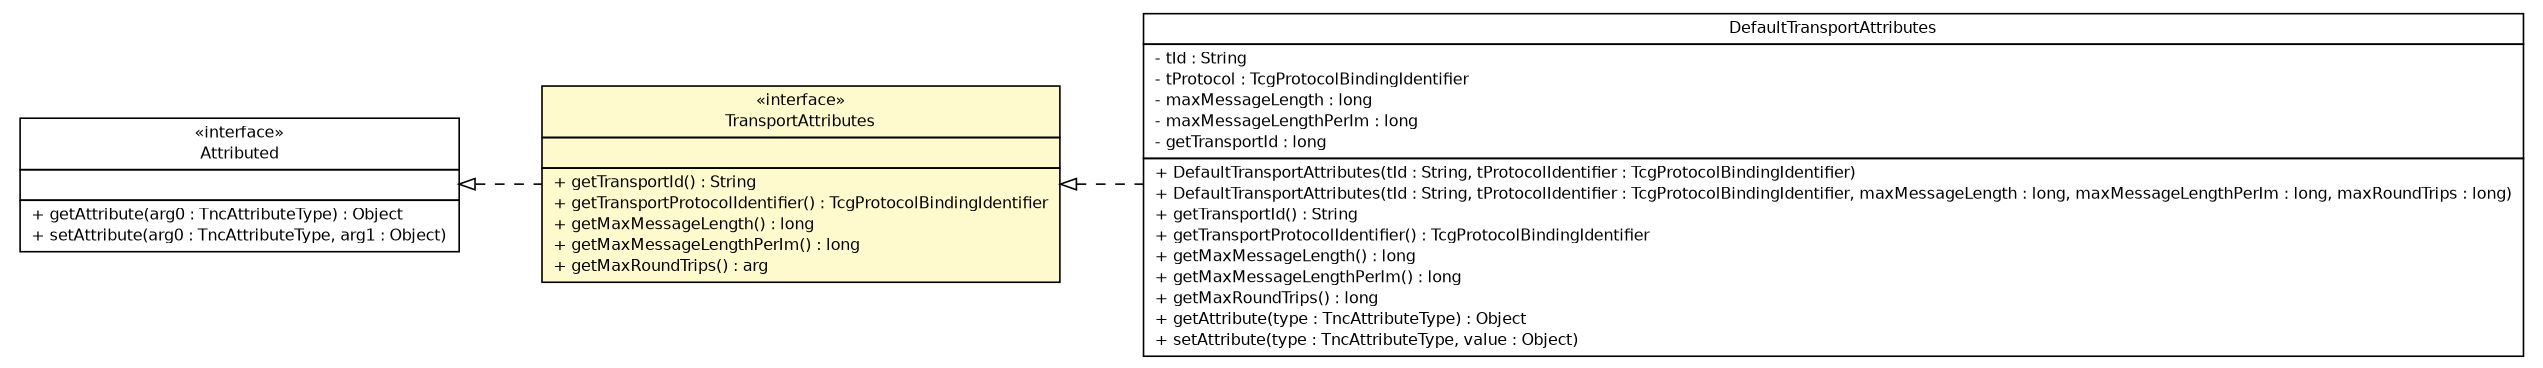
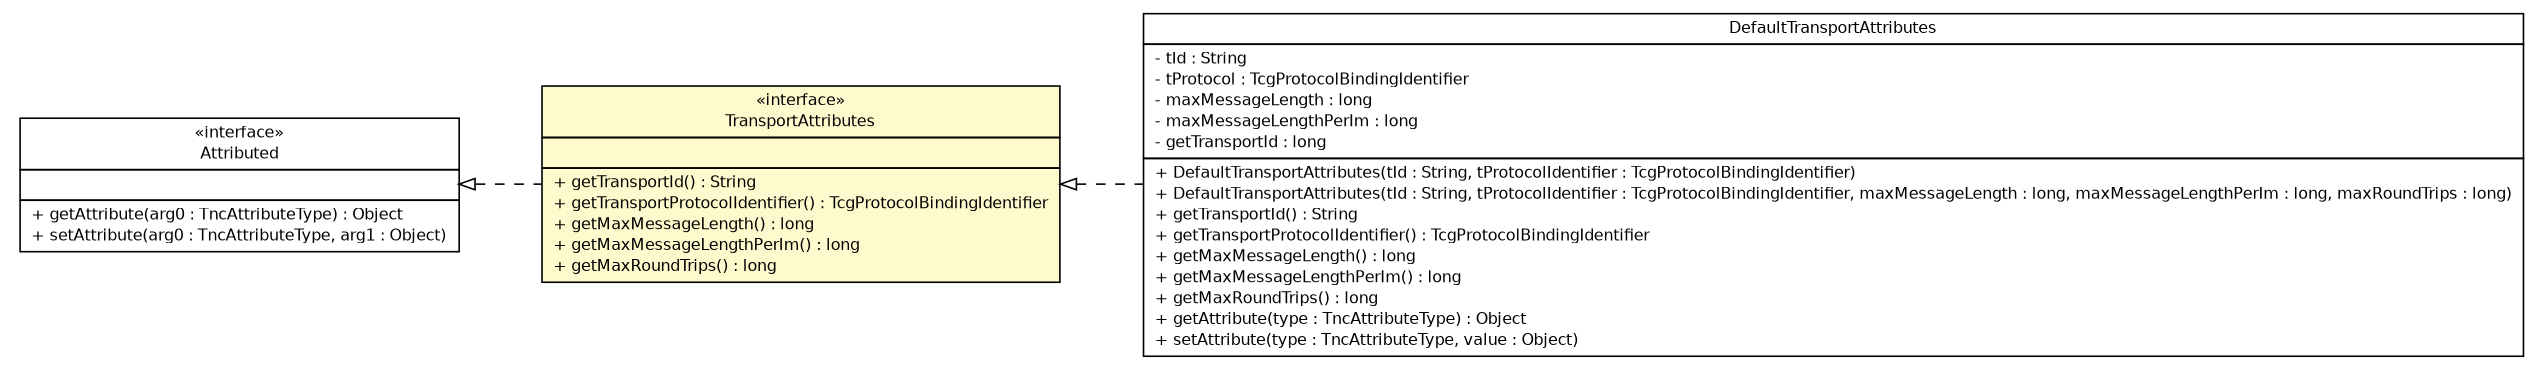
(661, 266) -> (665, 266)
